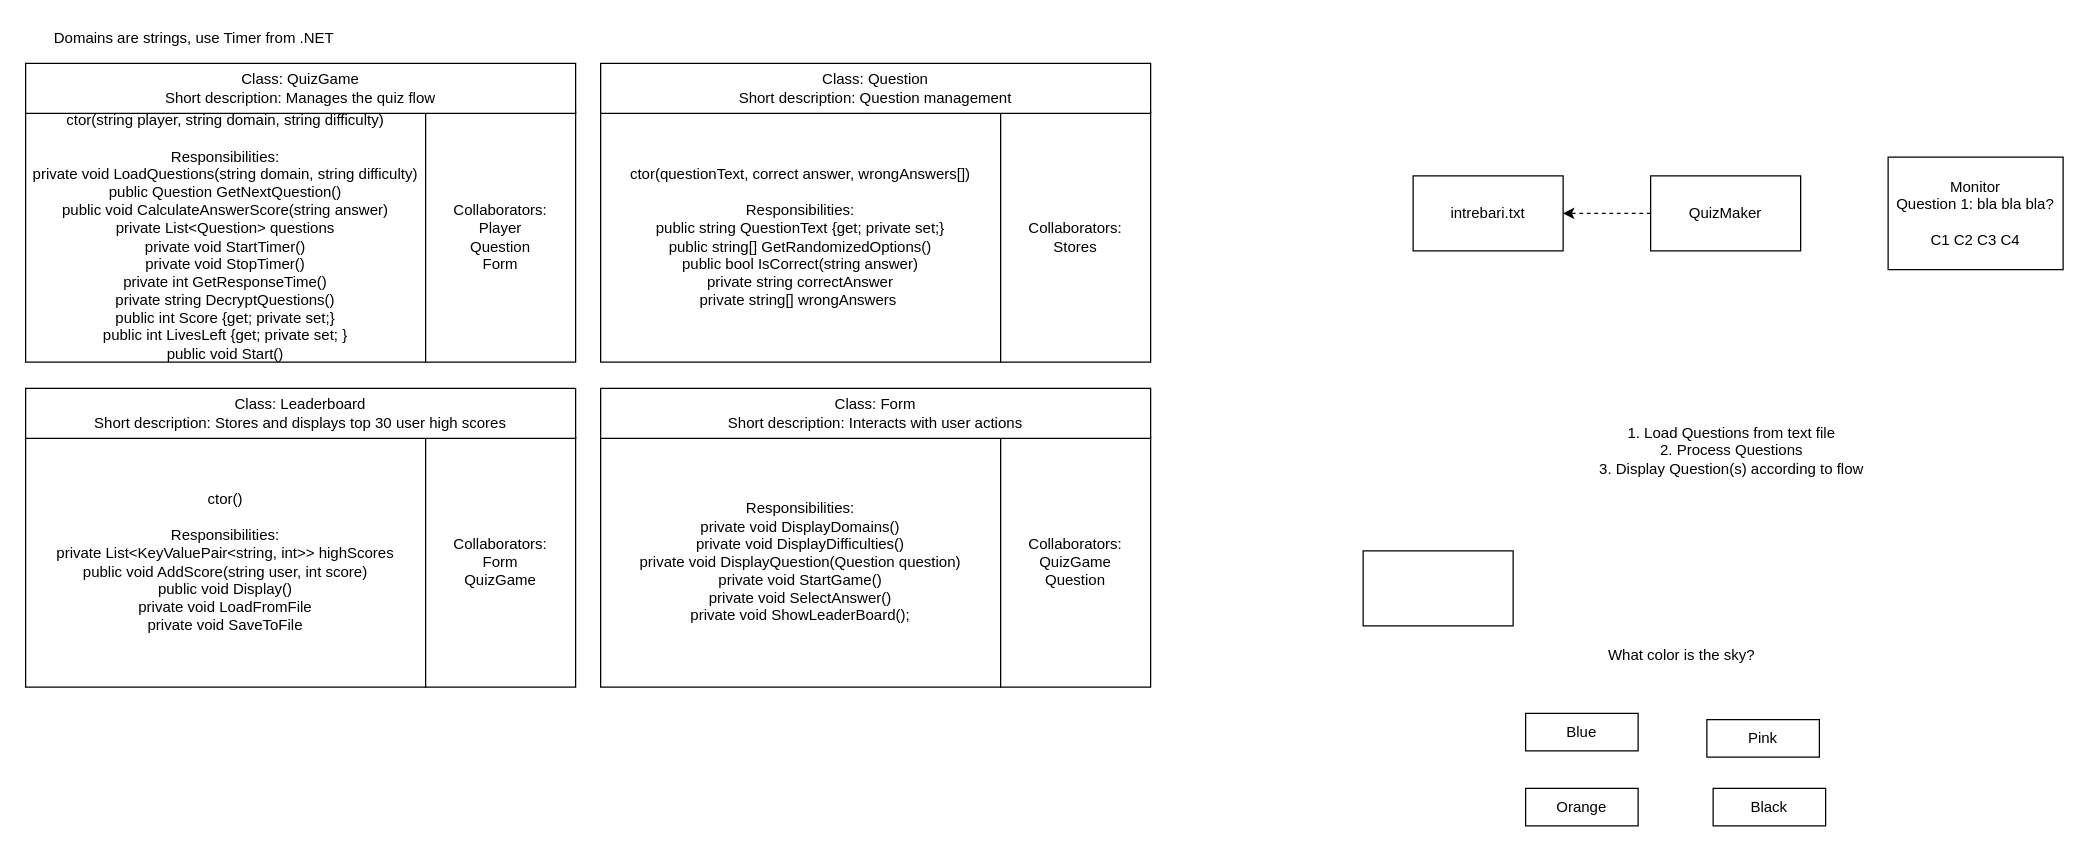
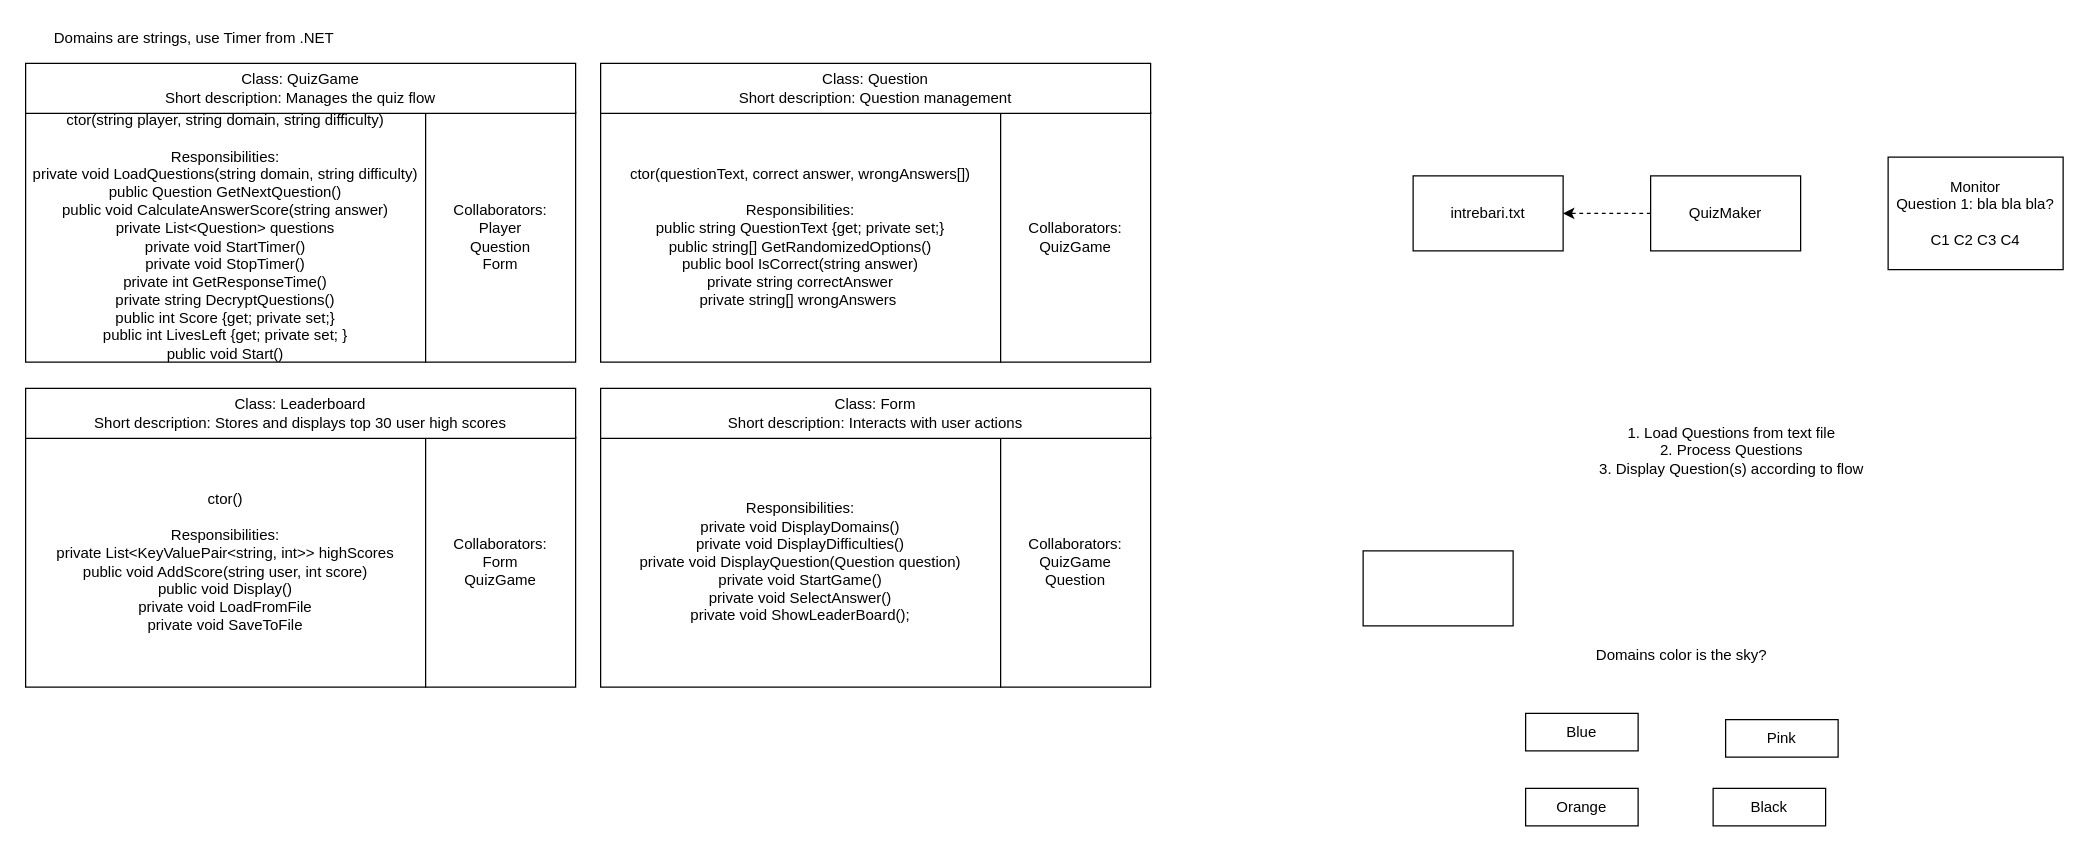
(1076, 237) -> (1076, 237)
(1682, 656) -> (1682, 656)
(1763, 738) -> (1782, 738)
